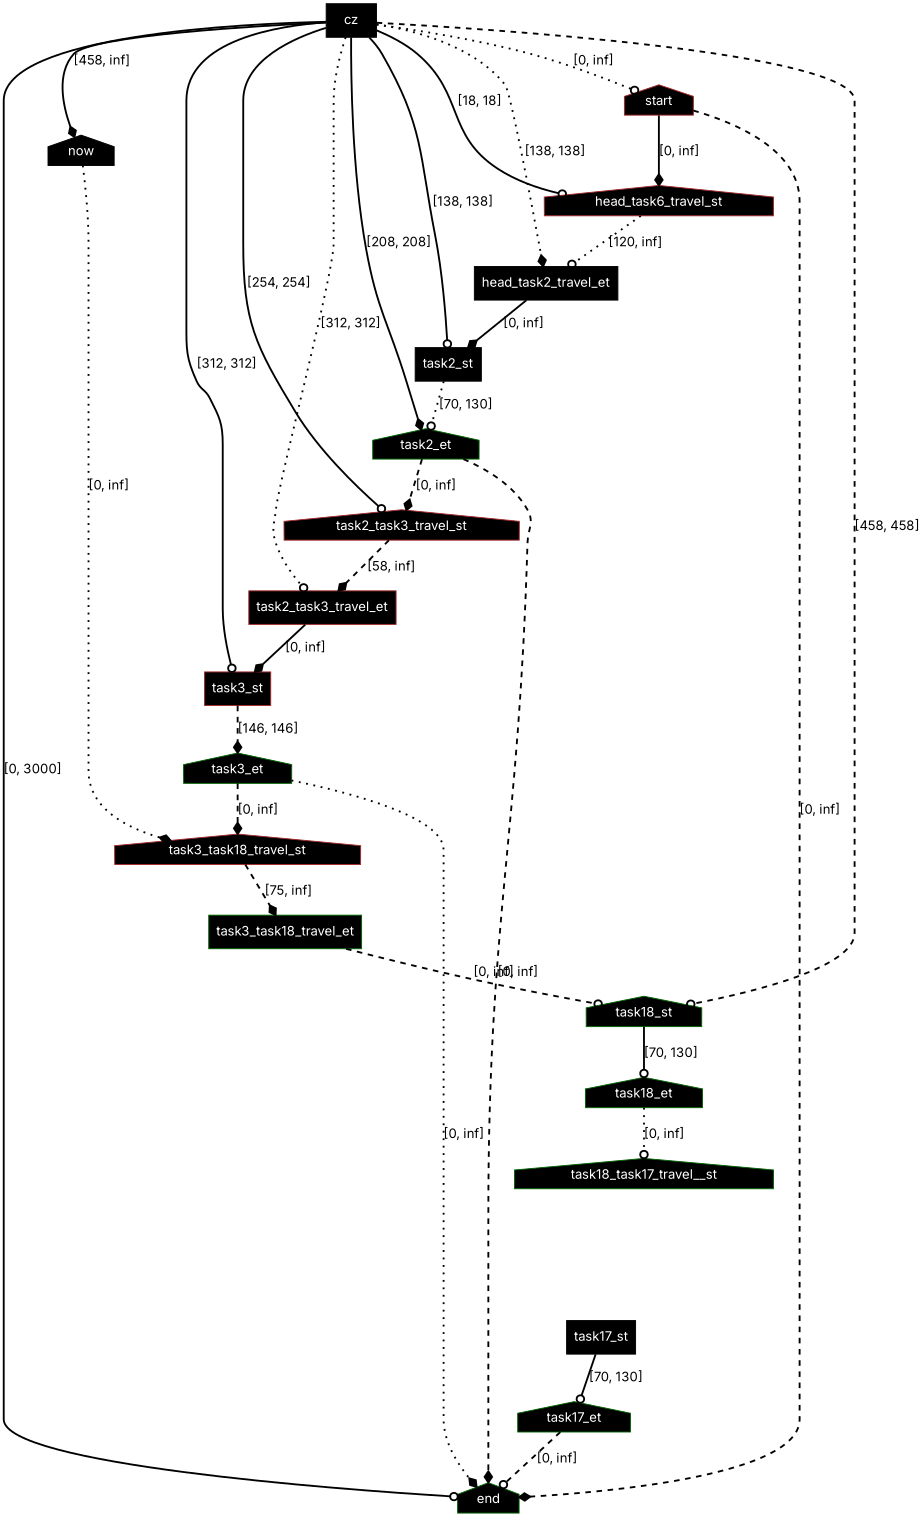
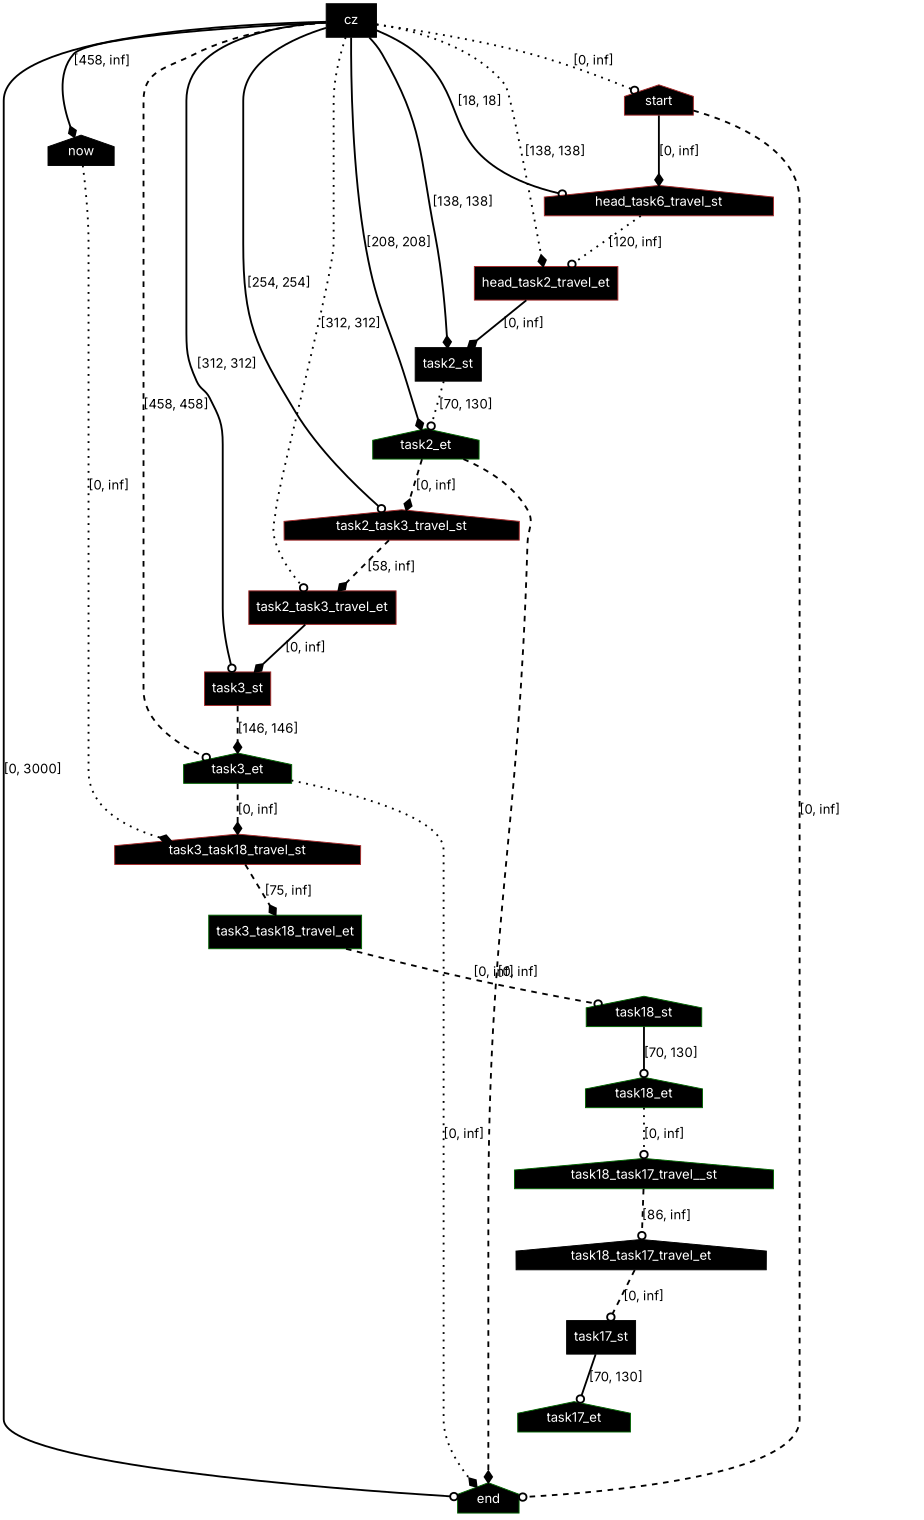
(426, 183) -> (426, 183)
(546, 283) -> (546, 283)
(855, 362) -> (144, 337)
(800, 883) -> (800, 883)
none -> (641, 1256)
(533, 1457) -> none
